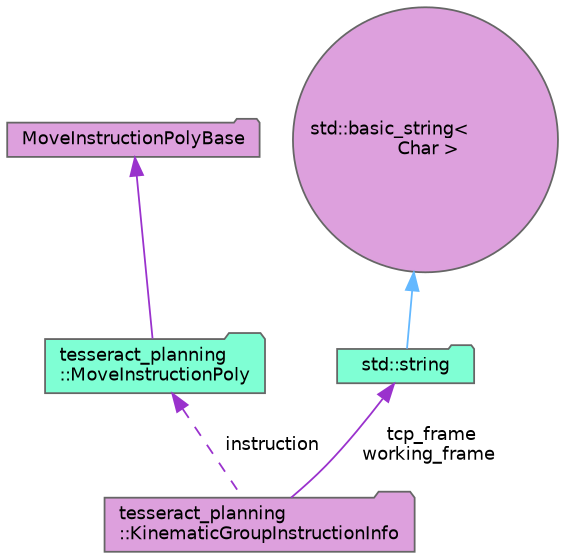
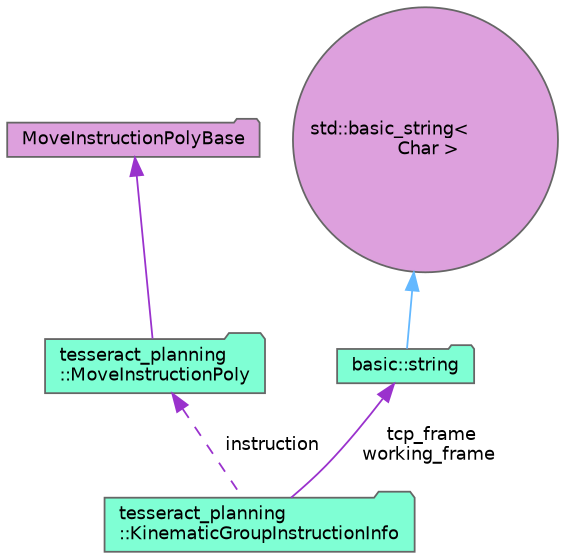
(406, 366) -> (406, 366)
(260, 525) -> (260, 525)
